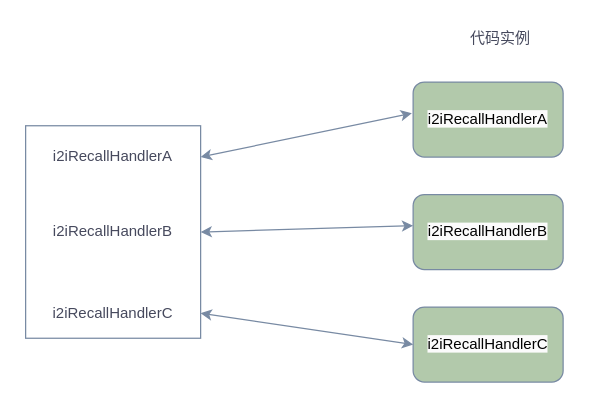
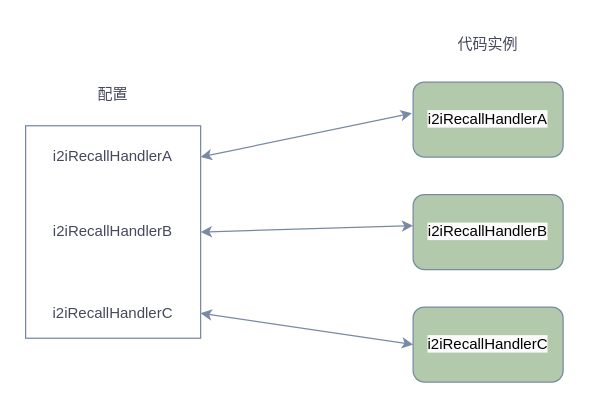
(501, 38) -> (488, 44)
none -> (113, 94)
